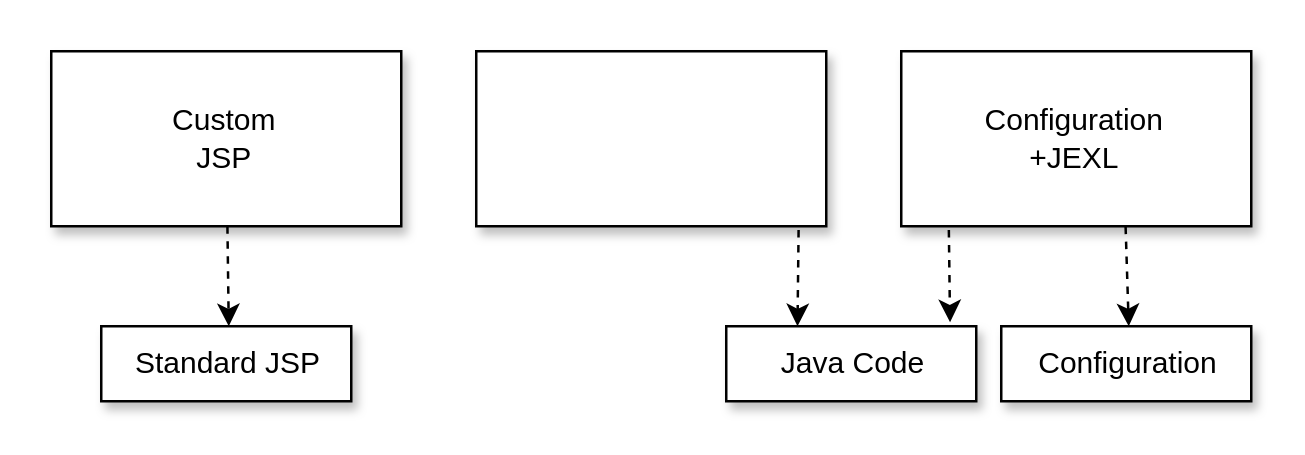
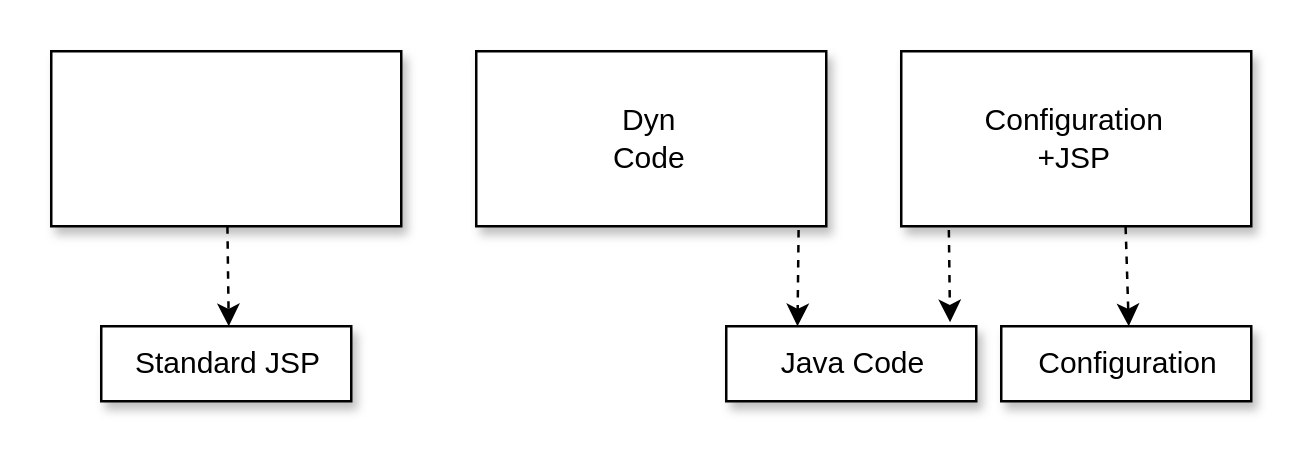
(226, 139) -> none
none -> (651, 139)
(1075, 139) -> (1075, 139)
